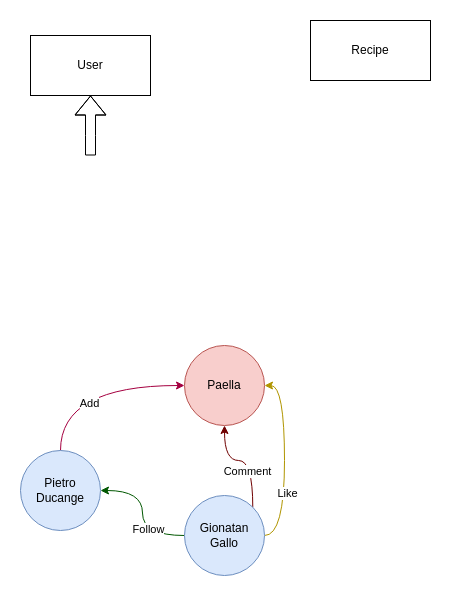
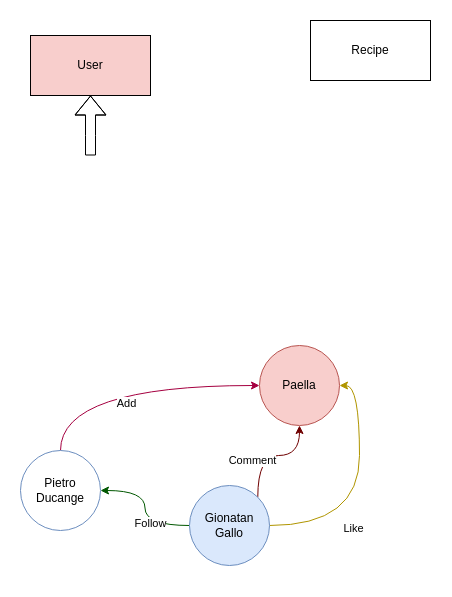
(91, 66) -> (91, 66)
(225, 386) -> (300, 386)
(61, 491) -> (61, 491)
(225, 536) -> (230, 526)
